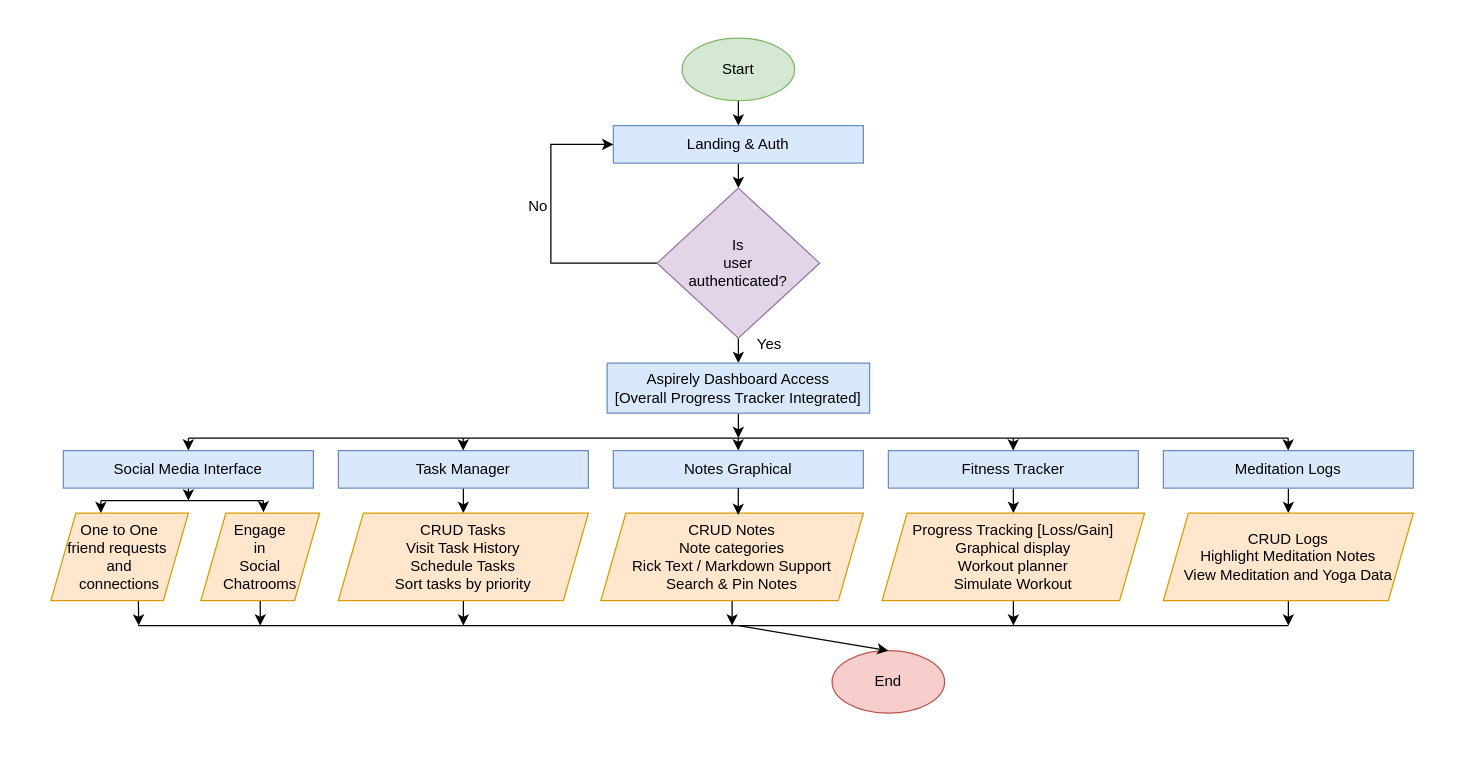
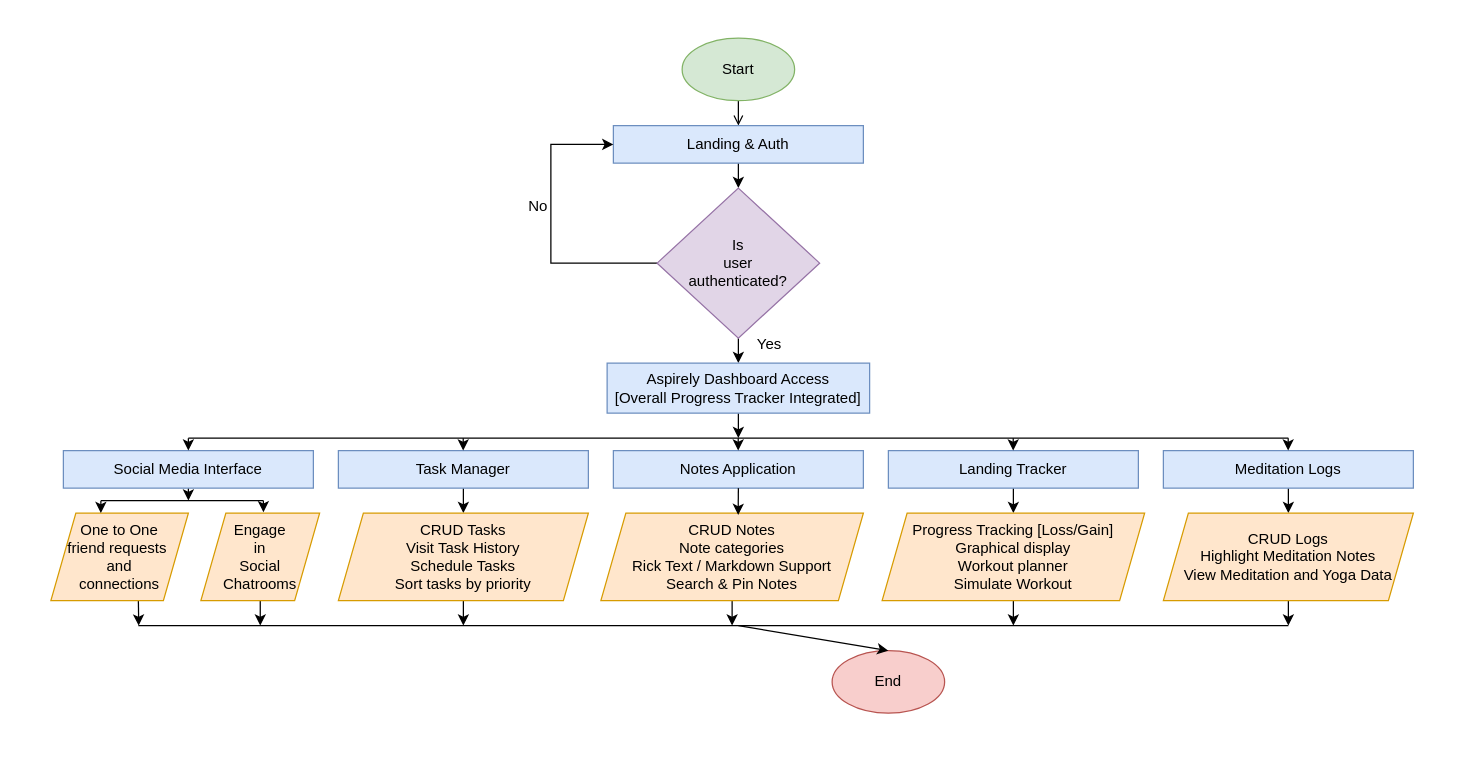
(738, 116) -> (738, 118)
(738, 469) -> (738, 469)
(1013, 469) -> (1013, 469)
